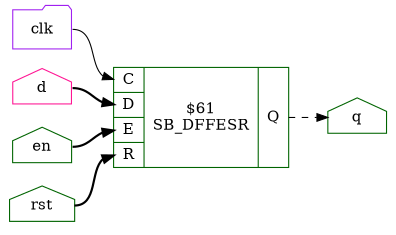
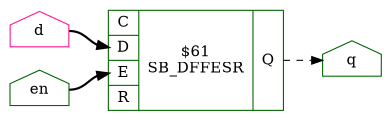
(42, 29) -> none
(42, 206) -> none
